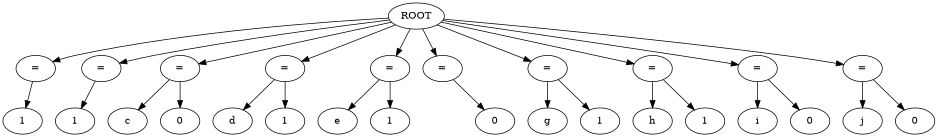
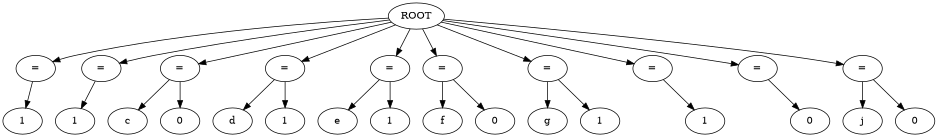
none -> (443, 121)
(653, 121) -> none
(758, 121) -> none
